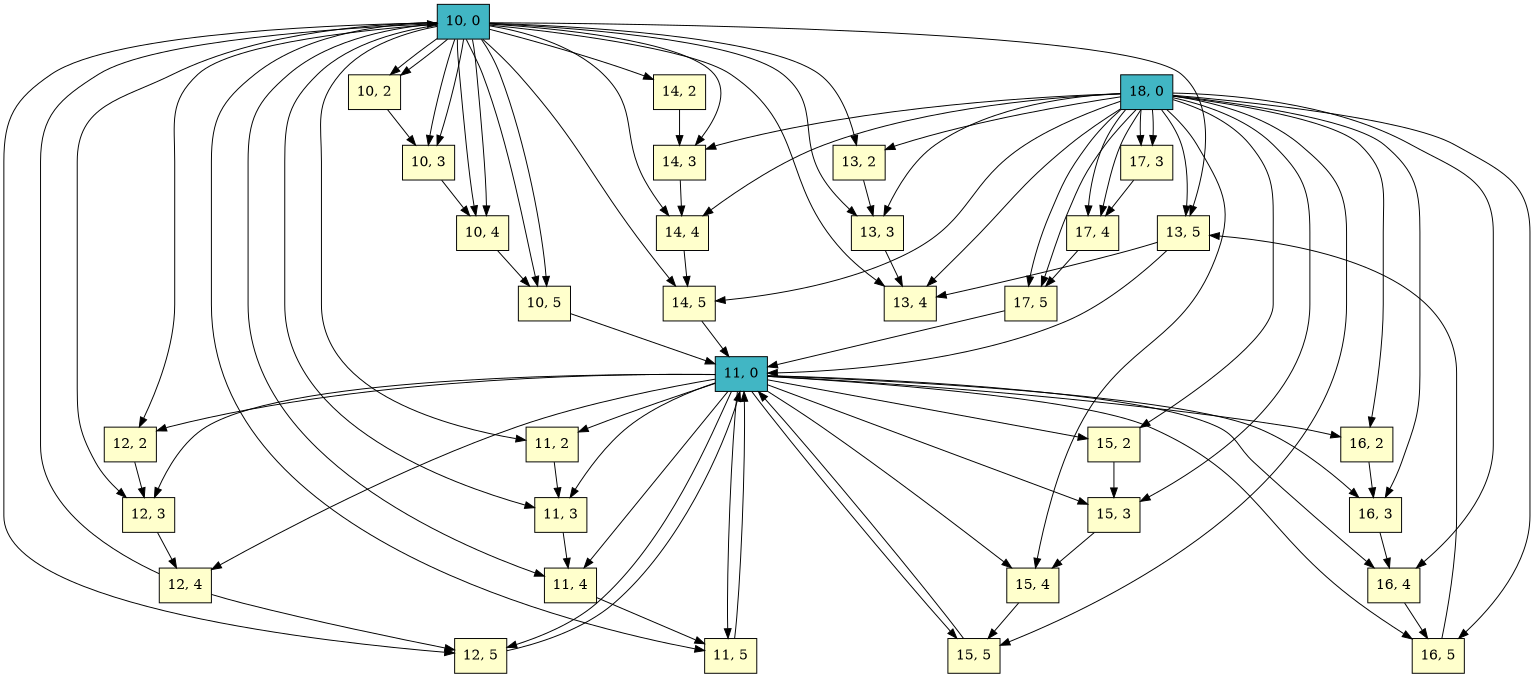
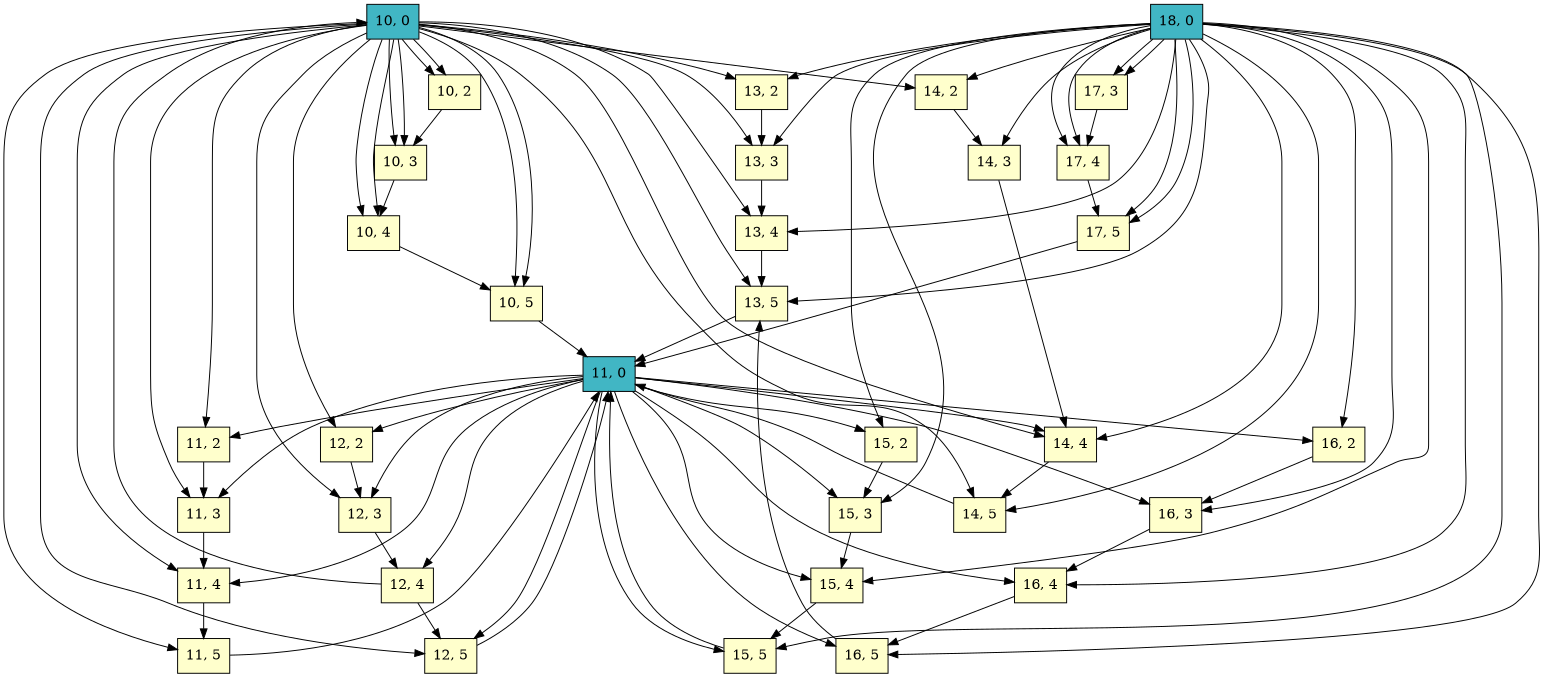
none -> (1063, 50)
(709, 70) -> none
(1073, 265) -> (762, 264)
(730, 510) -> (925, 411)
